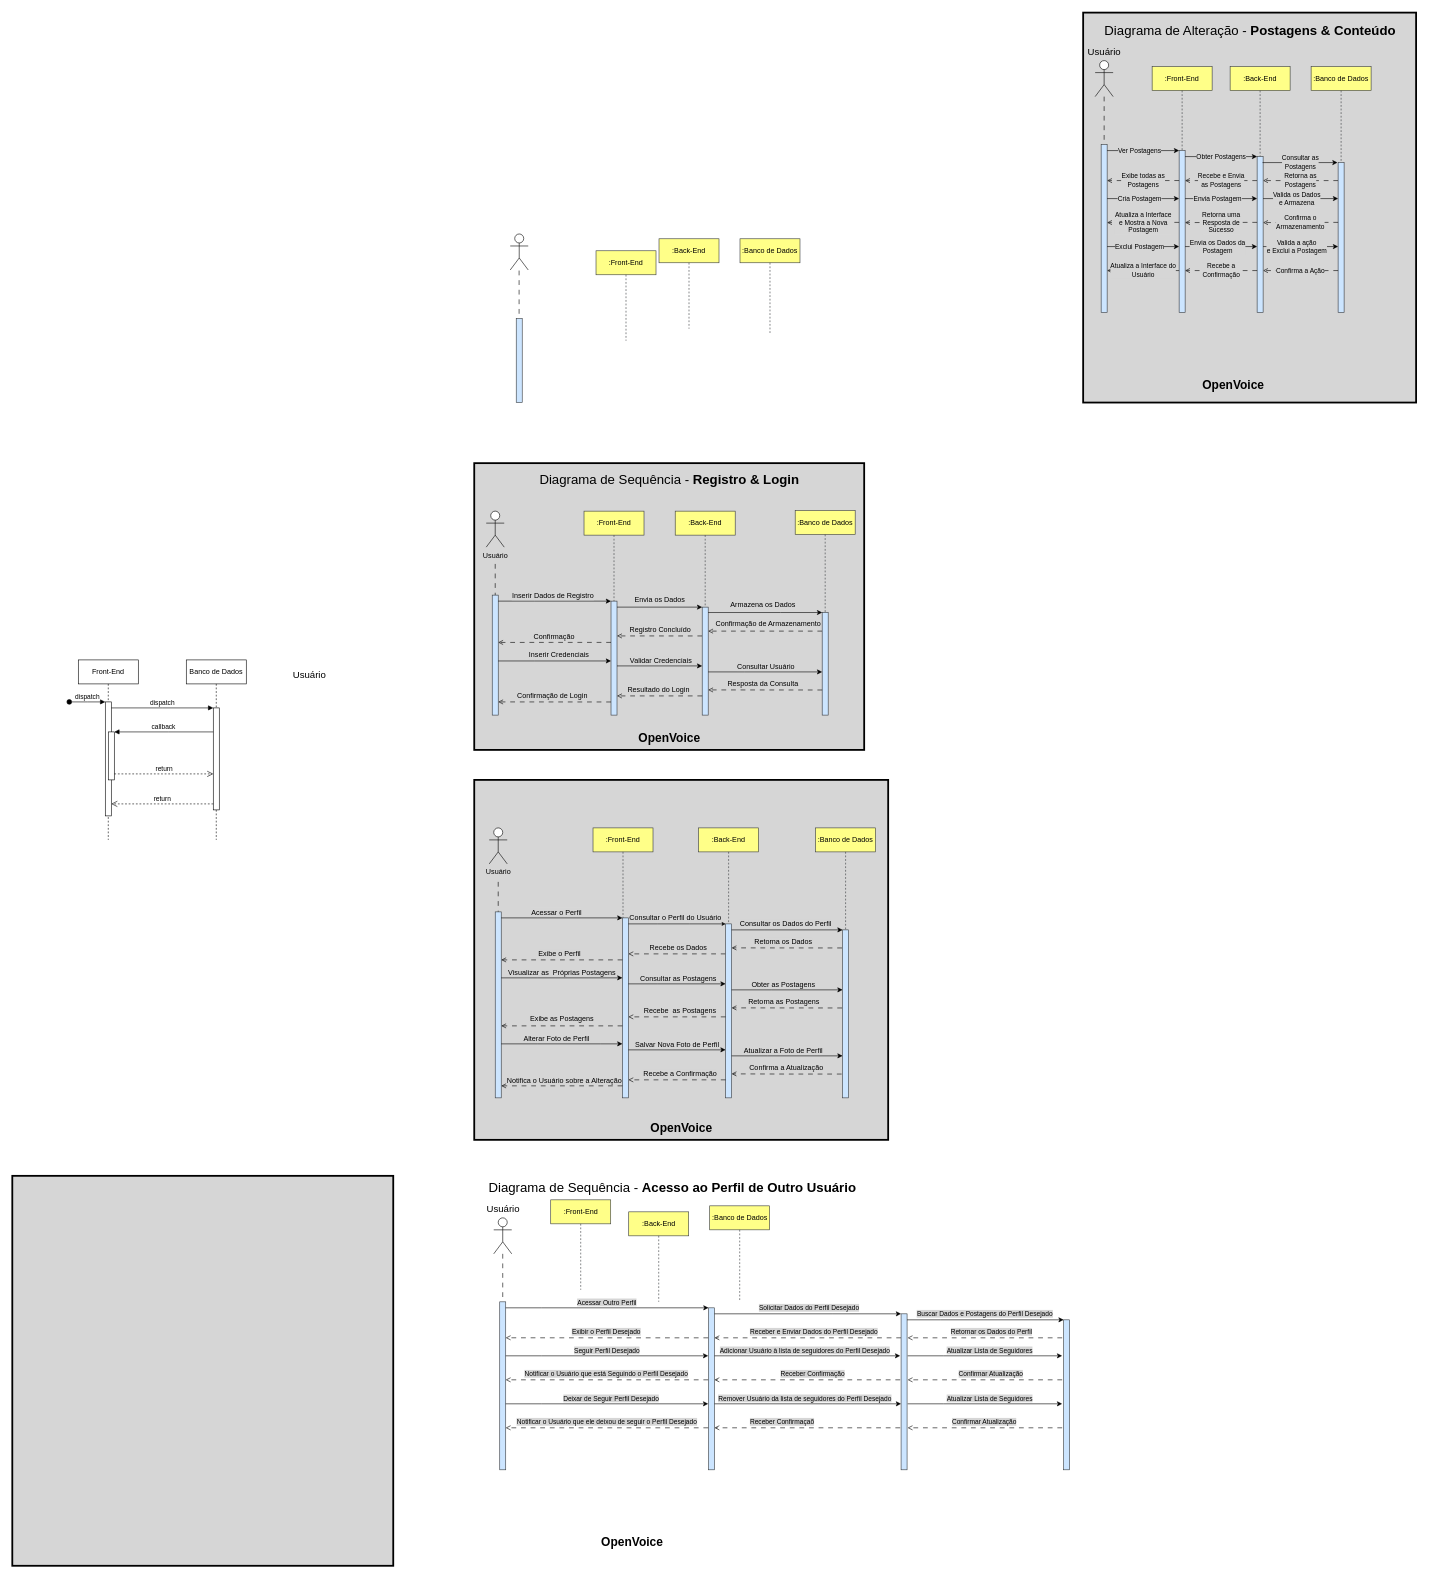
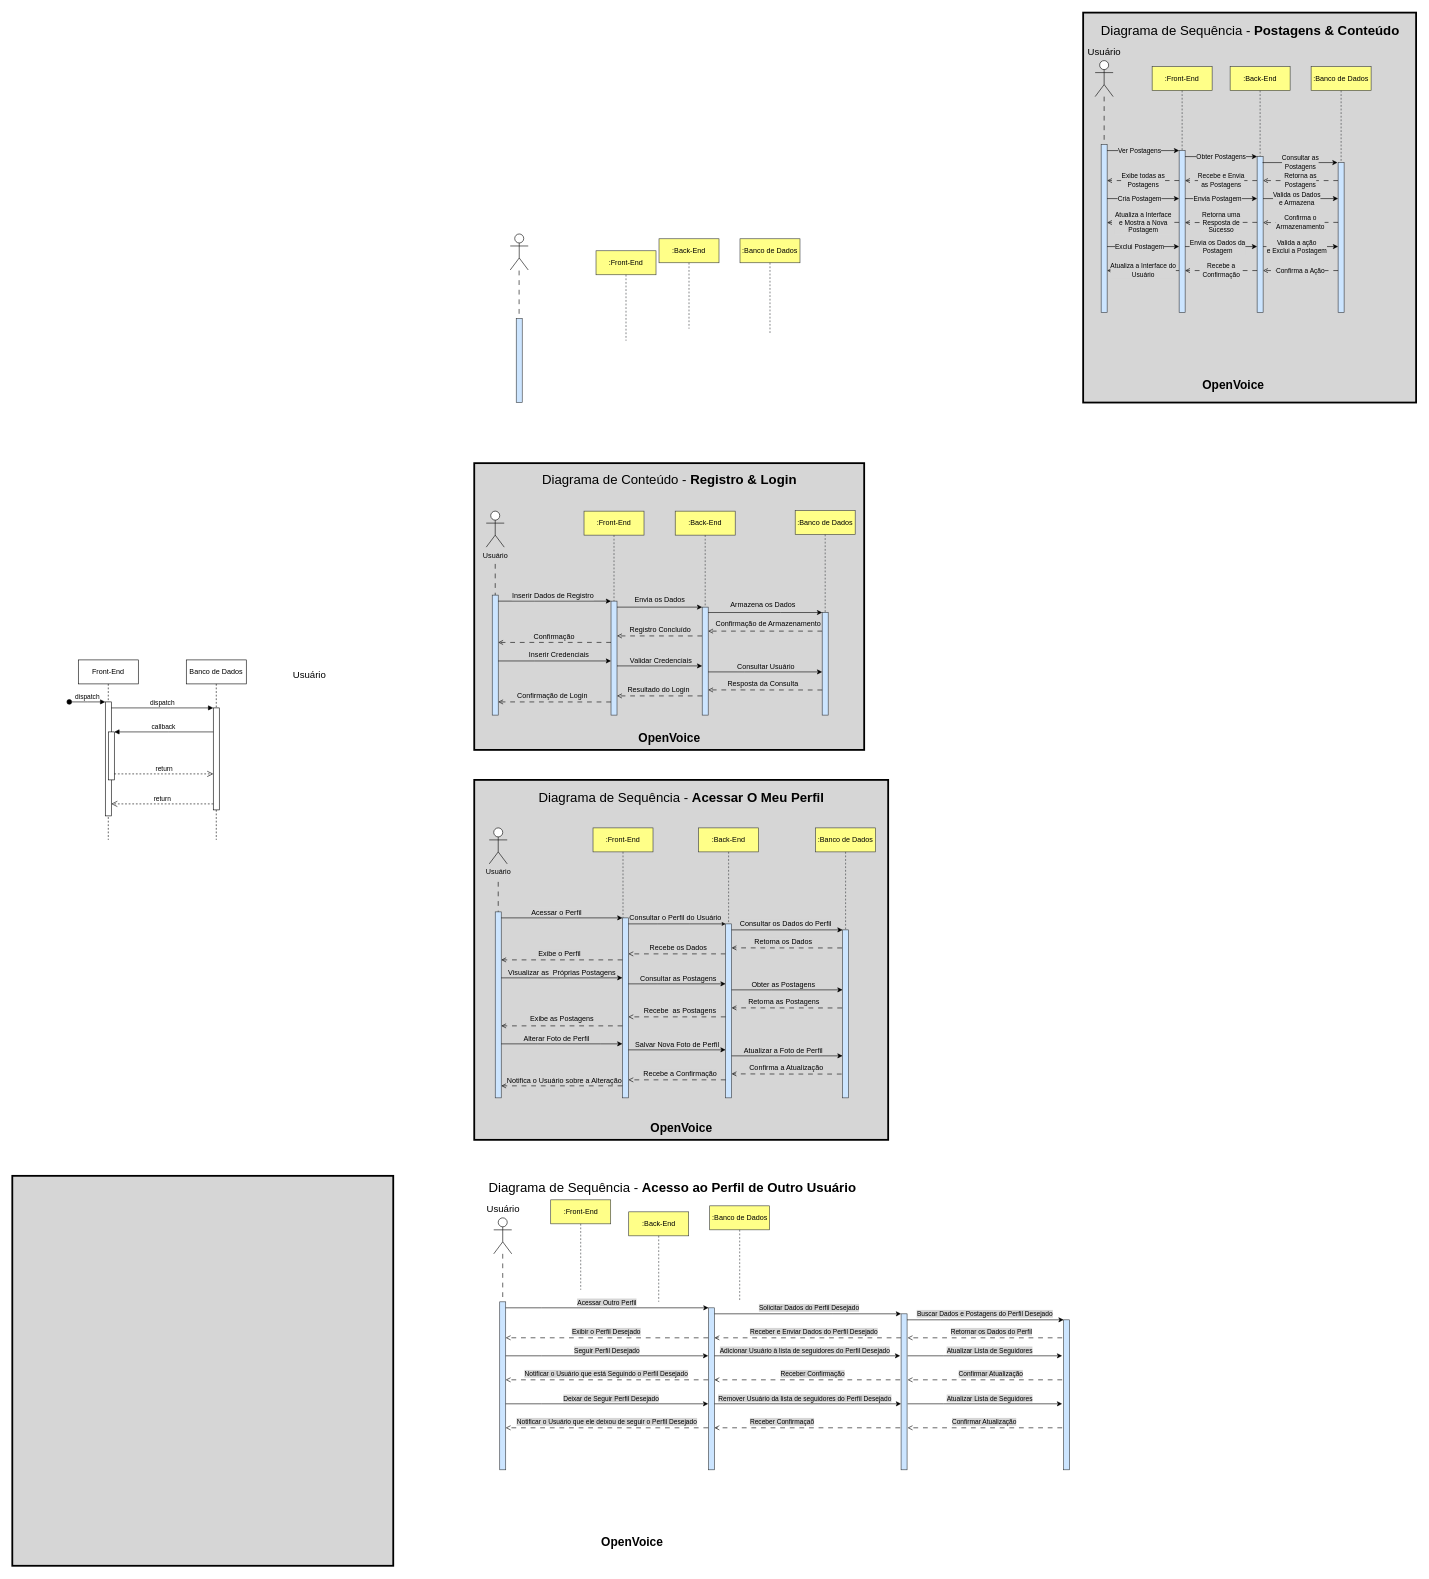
(1250, 30) -> (1250, 30)
(670, 480) -> (670, 480)
none -> (681, 798)
